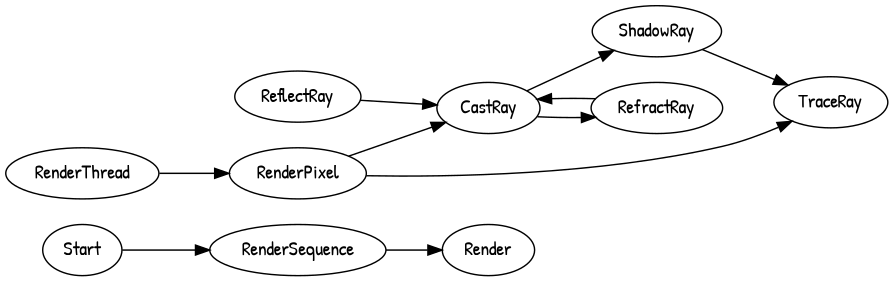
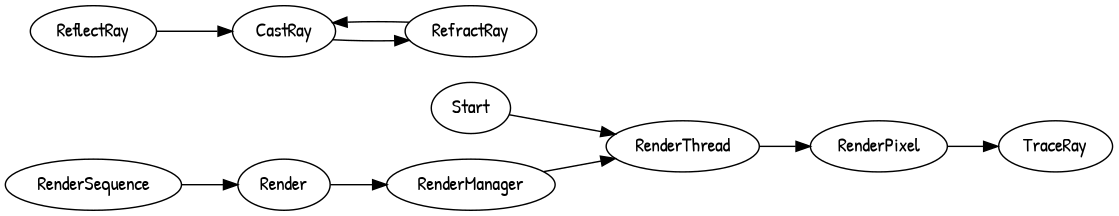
(657, 31) -> none
(390, 142) -> none
none -> (471, 185)
(159, 250) -> (555, 123)
